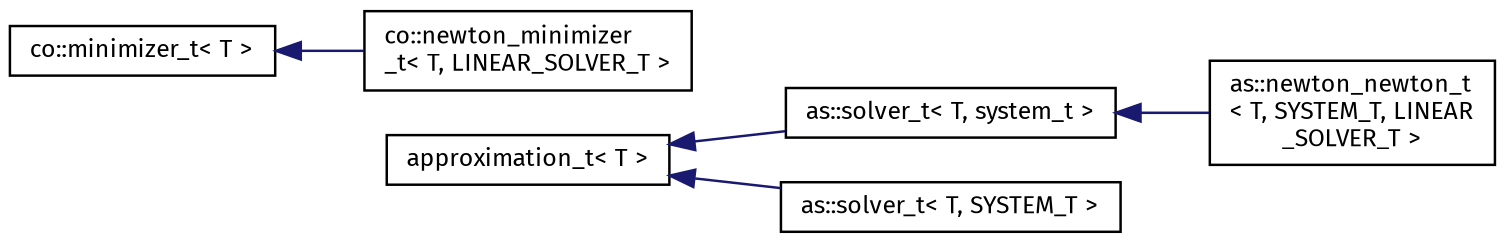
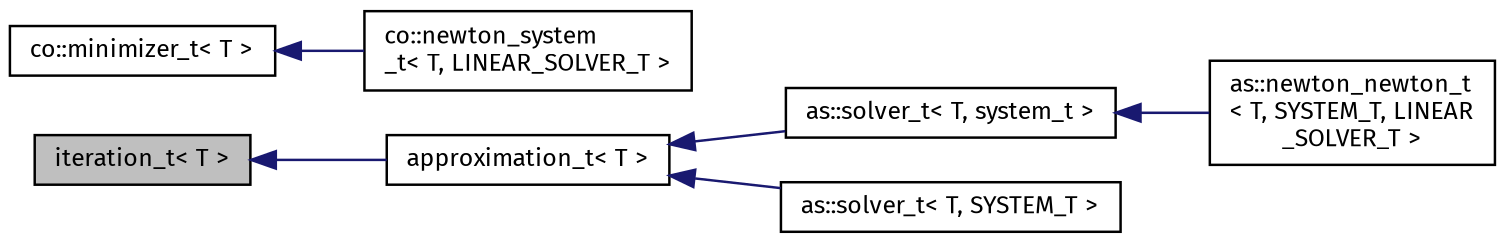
(528, 51) -> (528, 51)
none -> (143, 160)
